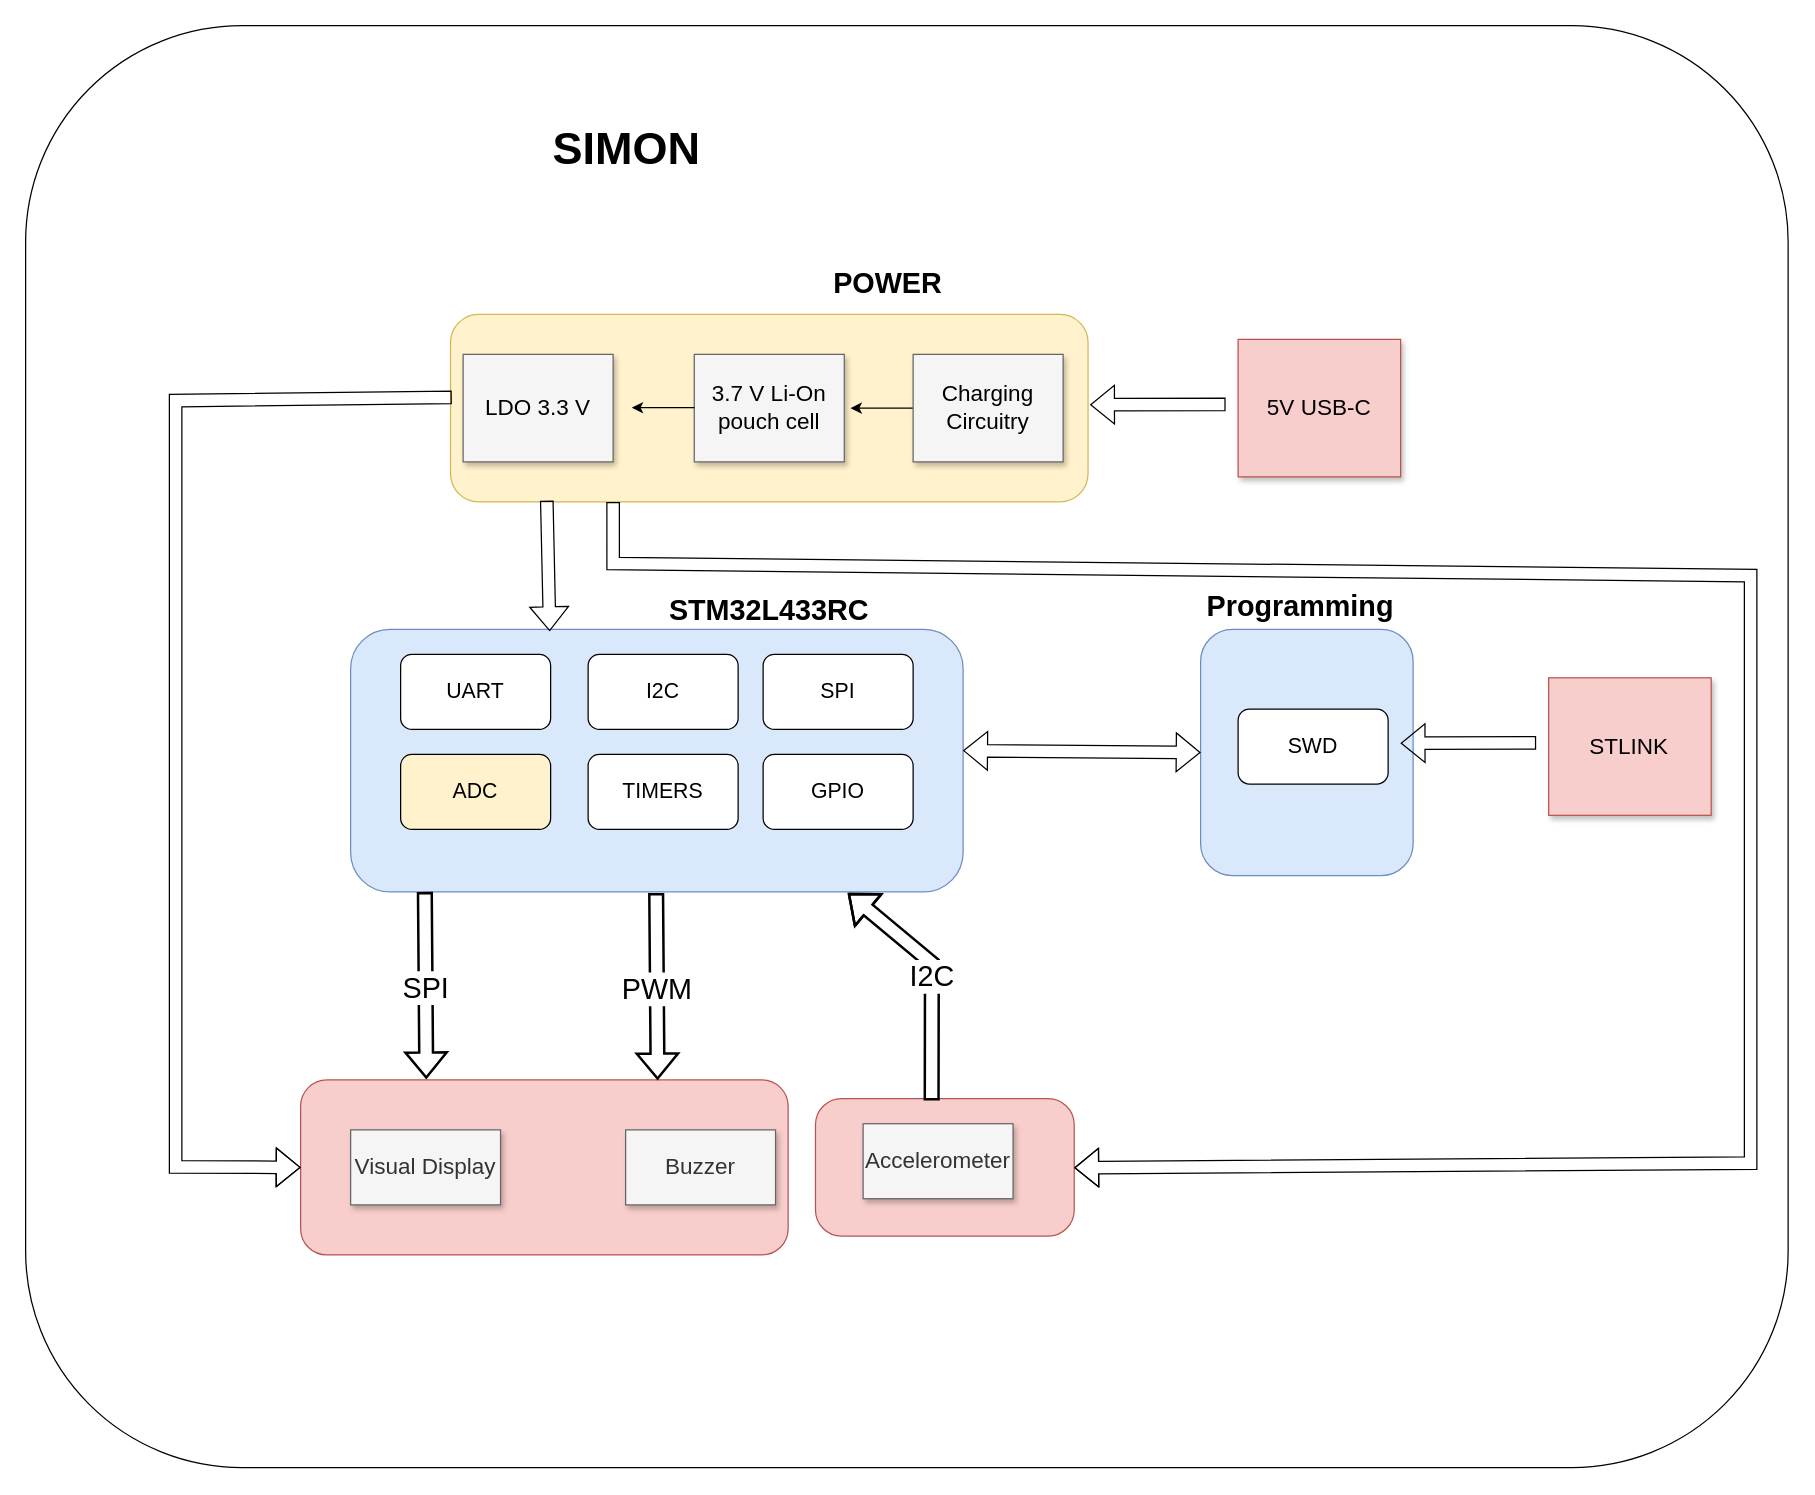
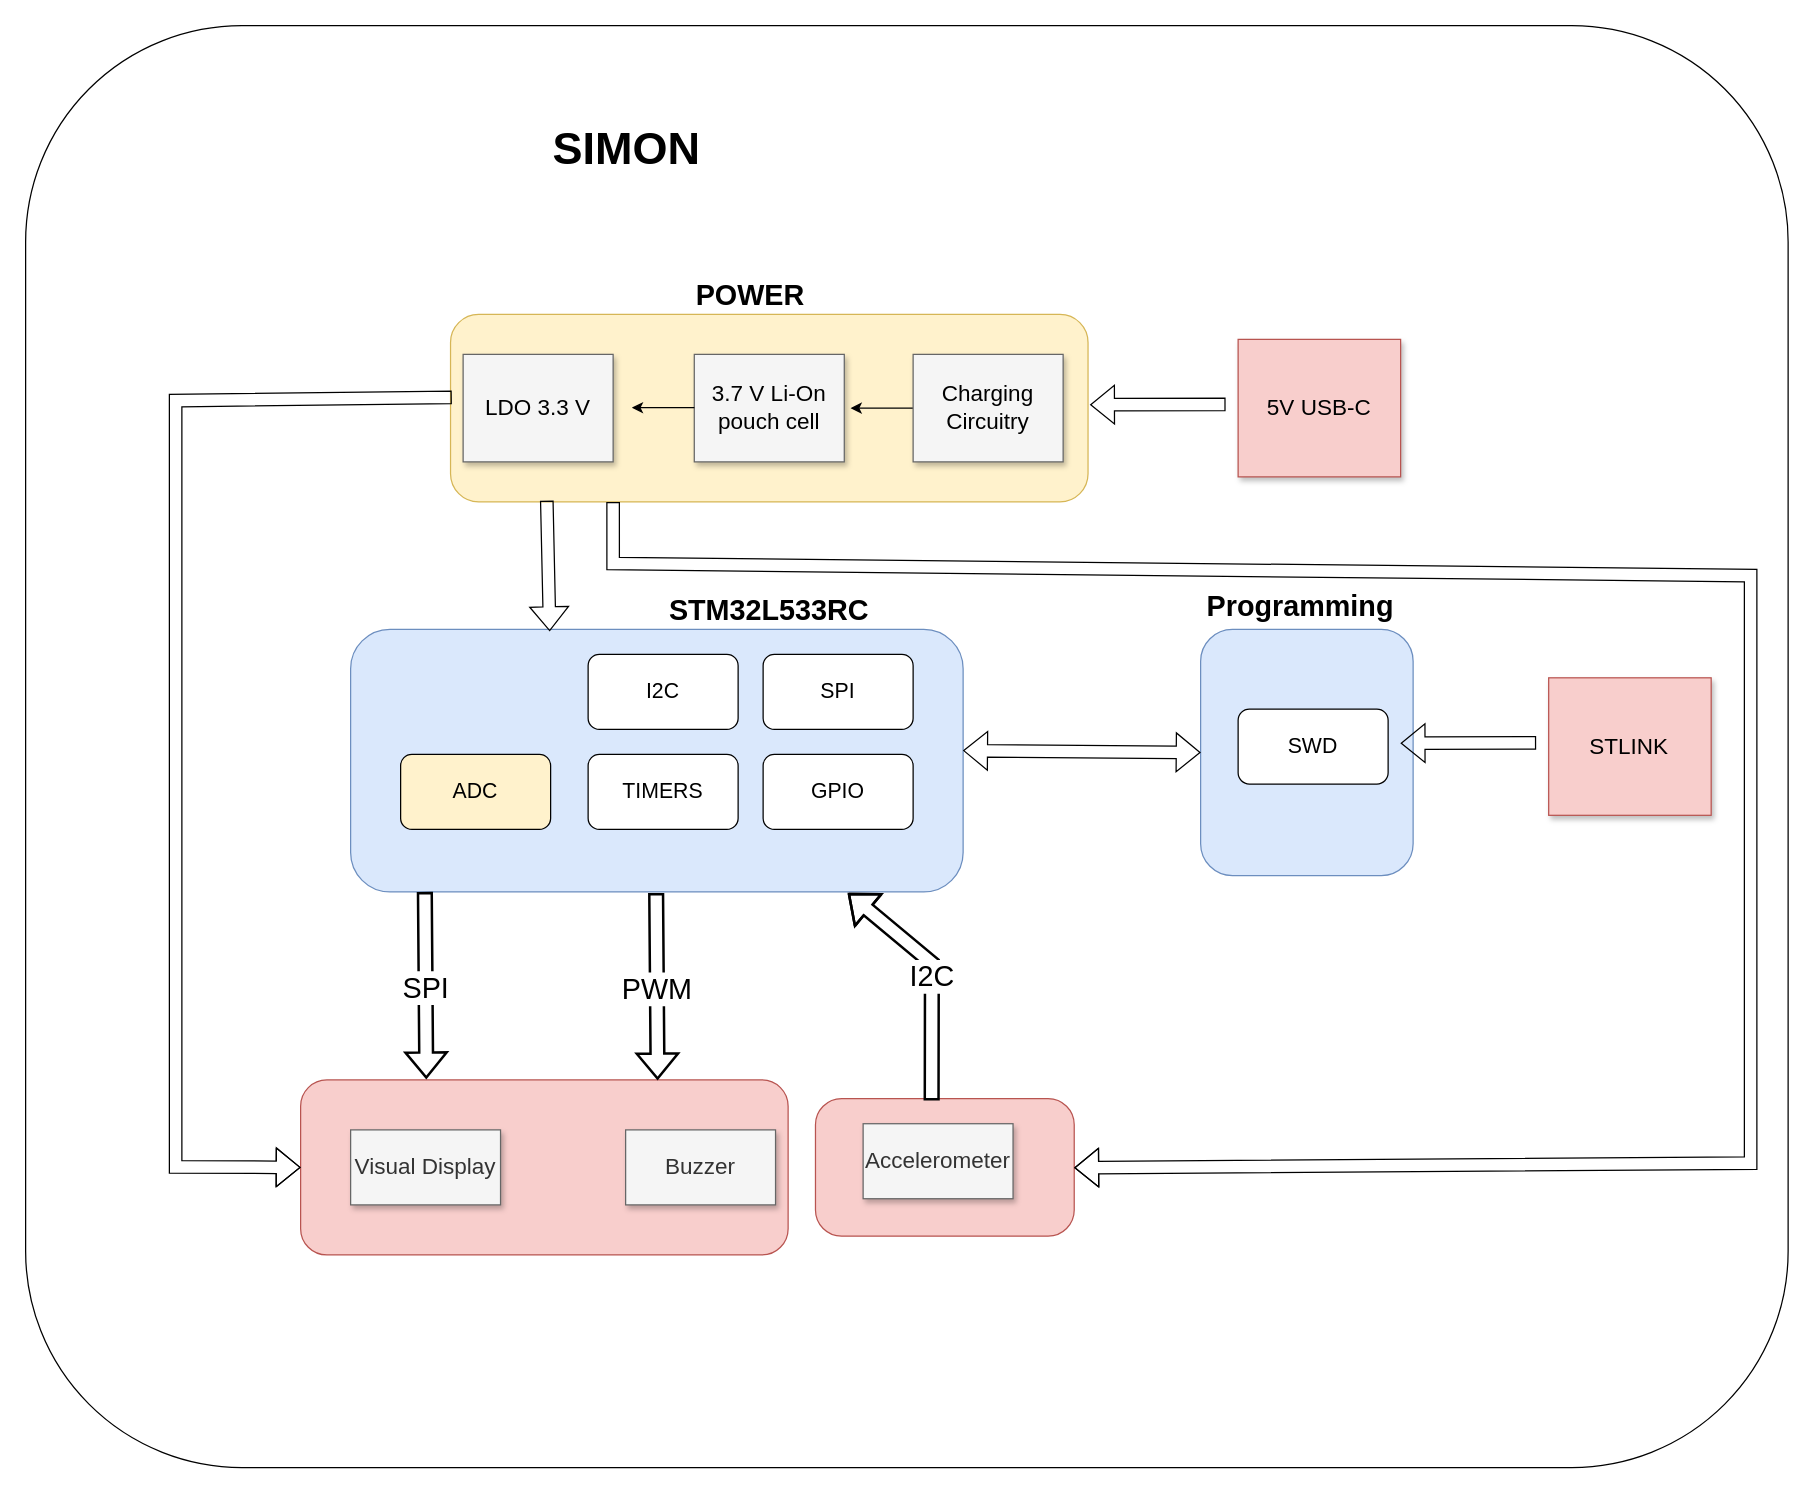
(888, 283) -> (751, 296)
(769, 611) -> (769, 611)
(476, 692) -> none
